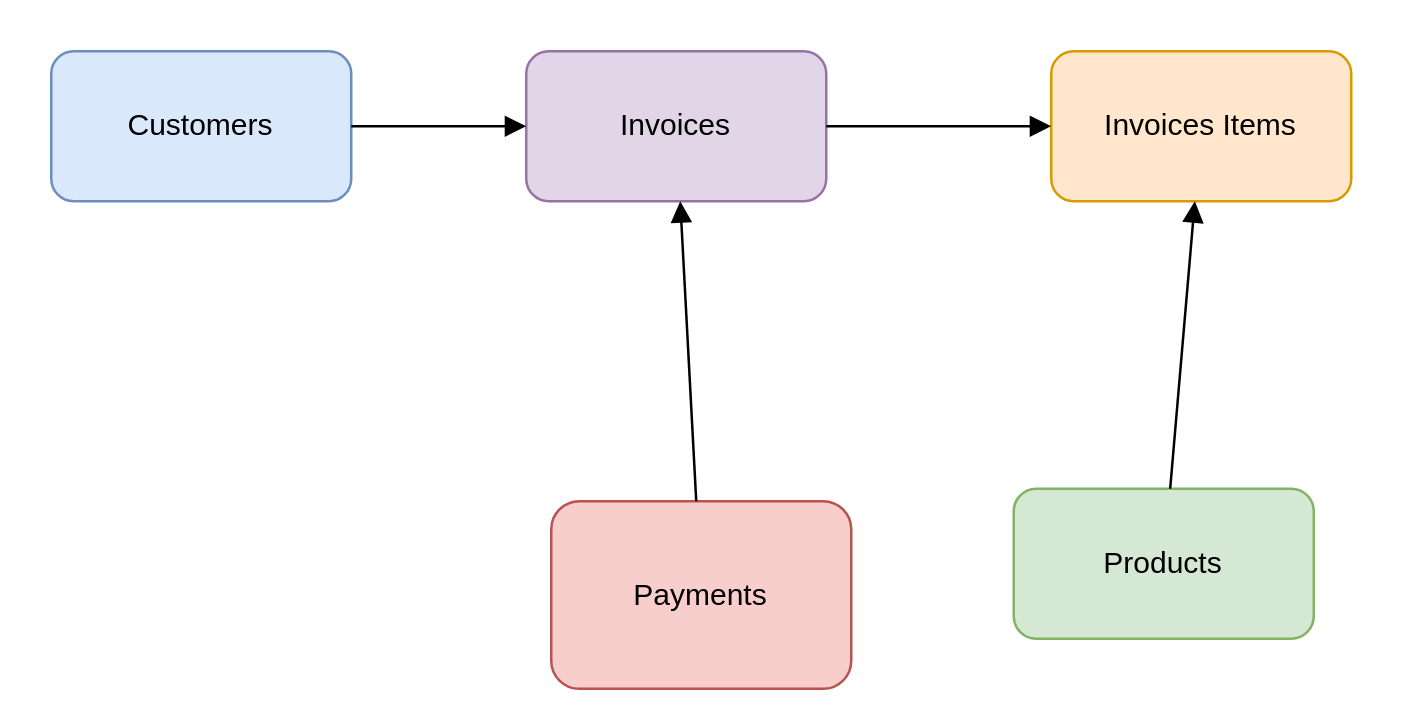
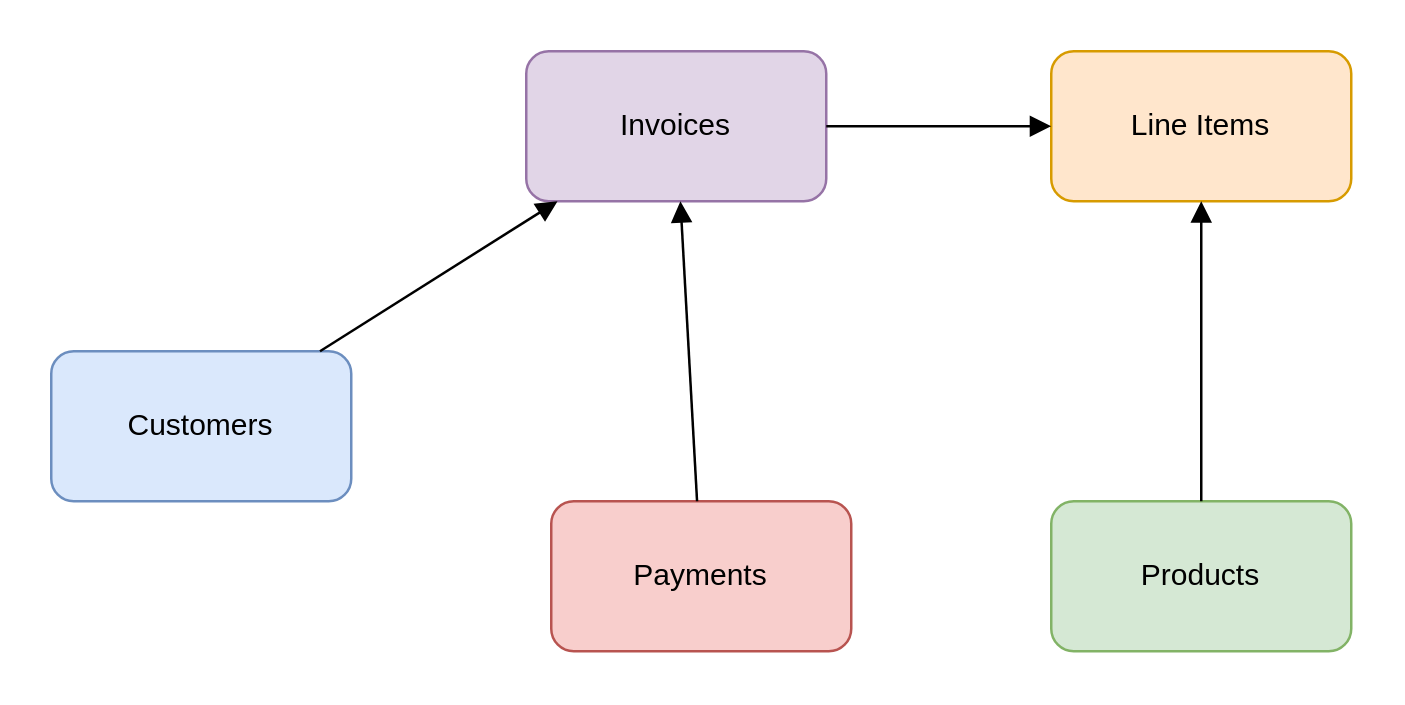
(201, 126) -> (201, 426)
(1201, 126) -> (1201, 126)
(1164, 564) -> (1201, 576)
(701, 595) -> (701, 576)
